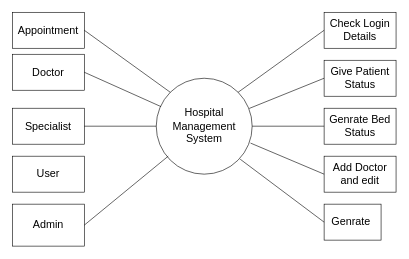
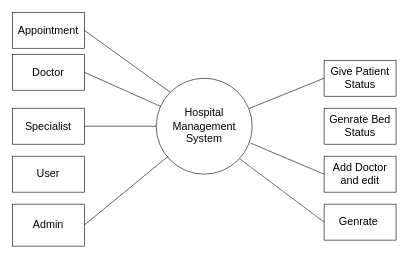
(360, 30) -> none
(281, 61) -> none
(288, 126) -> none
(353, 222) -> (360, 222)
